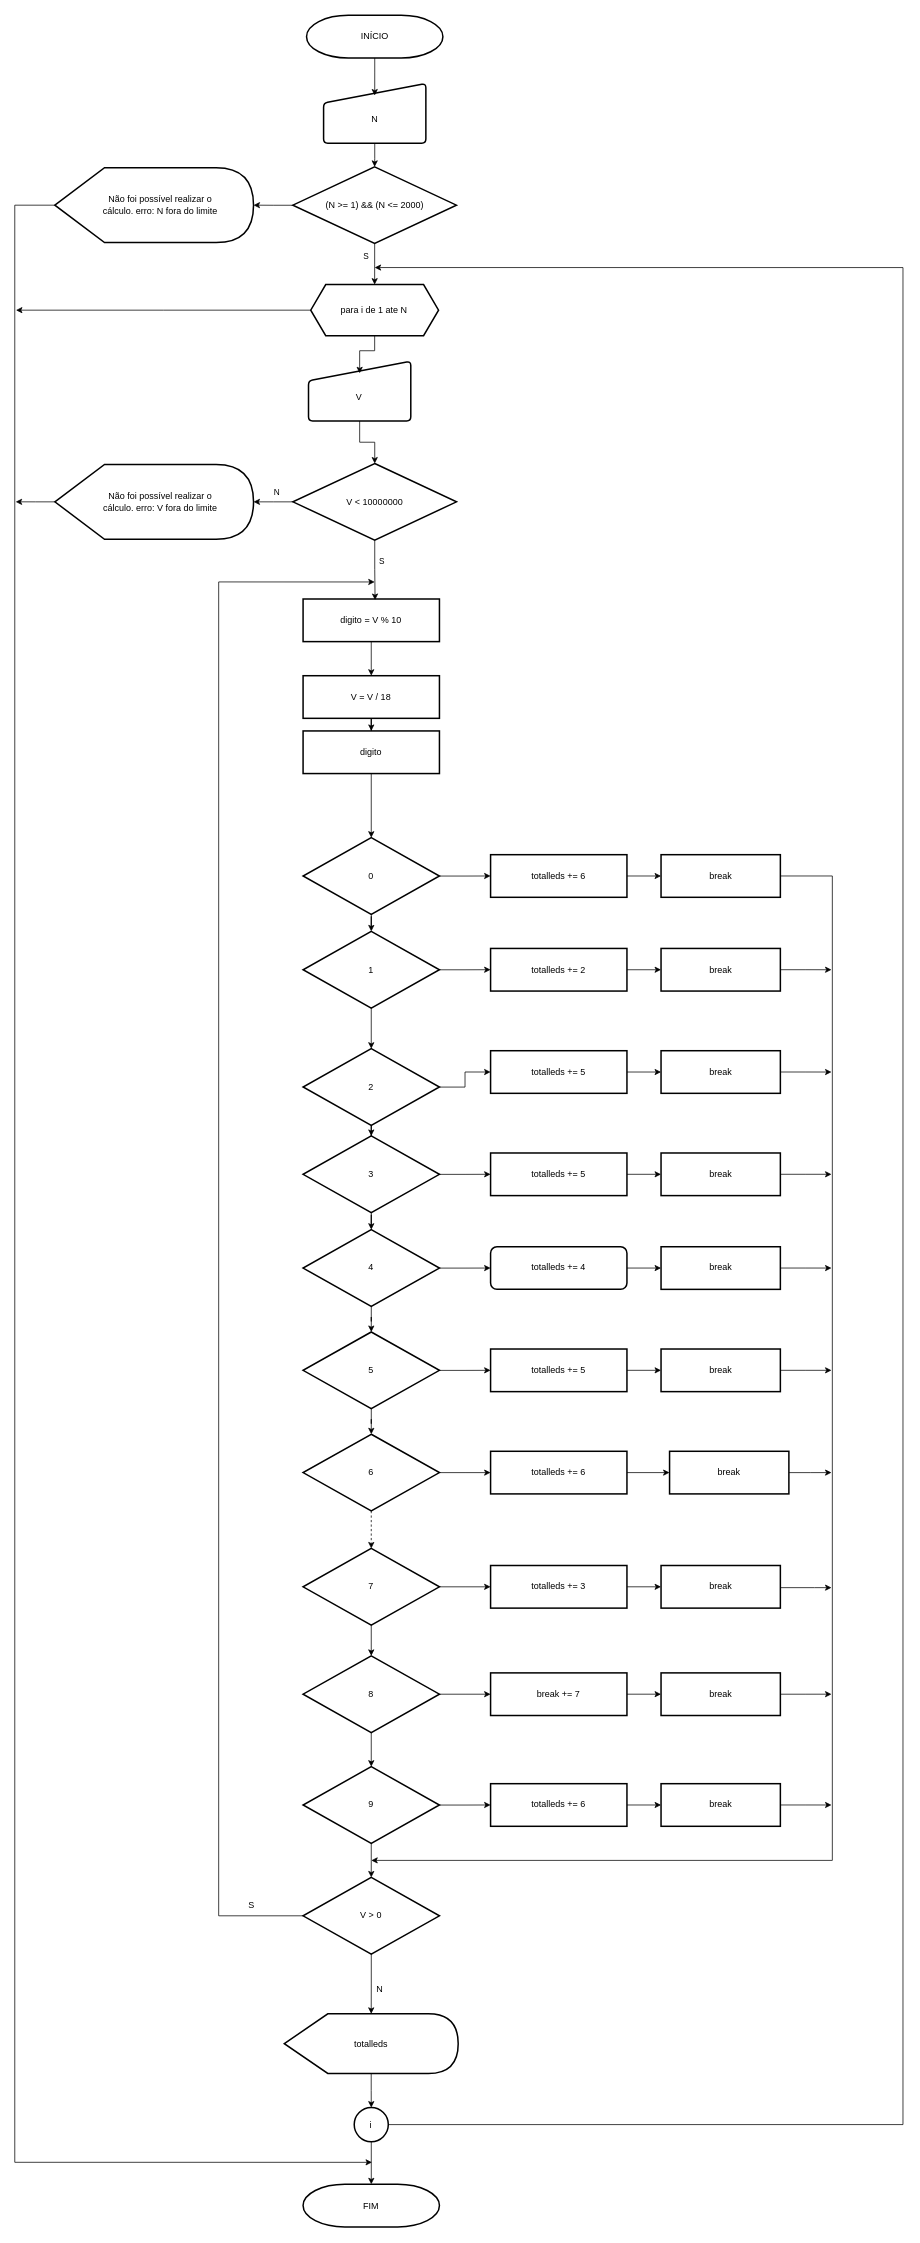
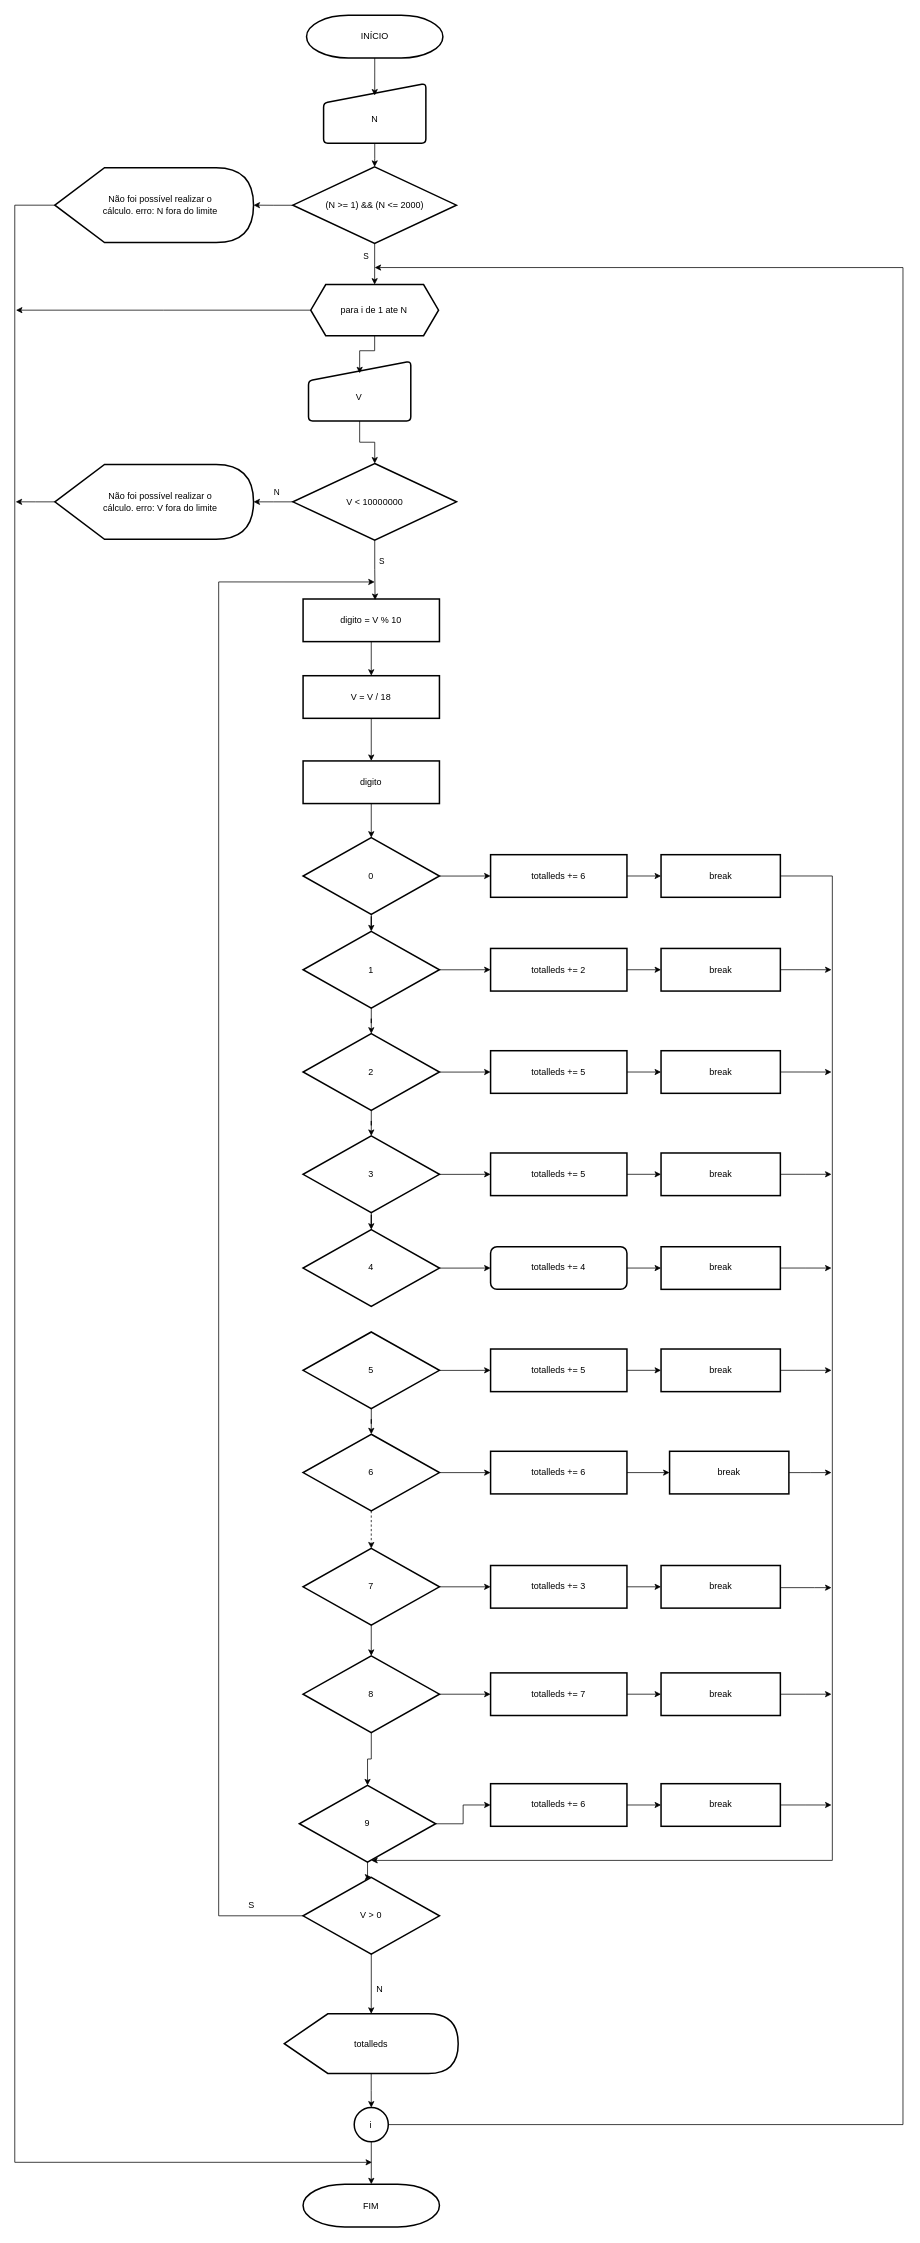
(371, 752) -> (371, 782)
(371, 1087) -> (371, 1072)
(371, 1321) -> none
(558, 1695) -> (558, 1695)
(371, 1805) -> (367, 1824)
